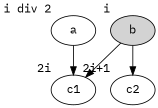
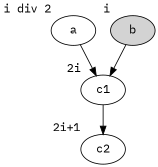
(133, 56) -> (103, 116)
